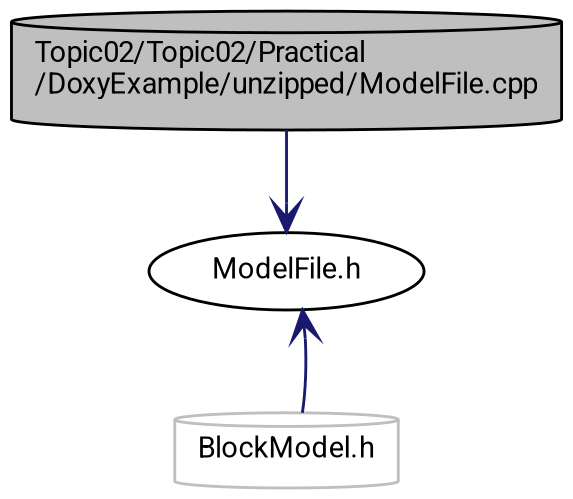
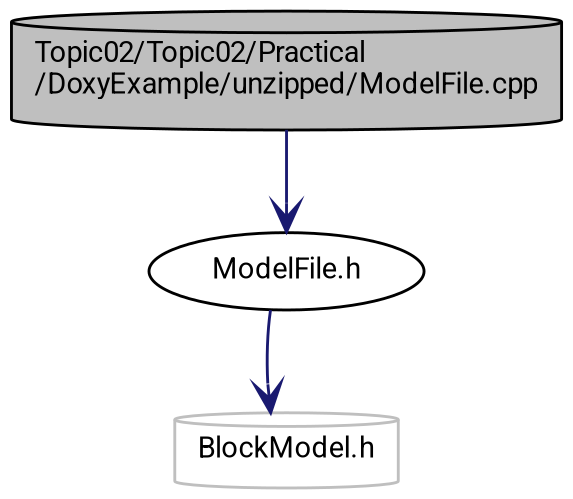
(306, 376) -> (267, 347)
